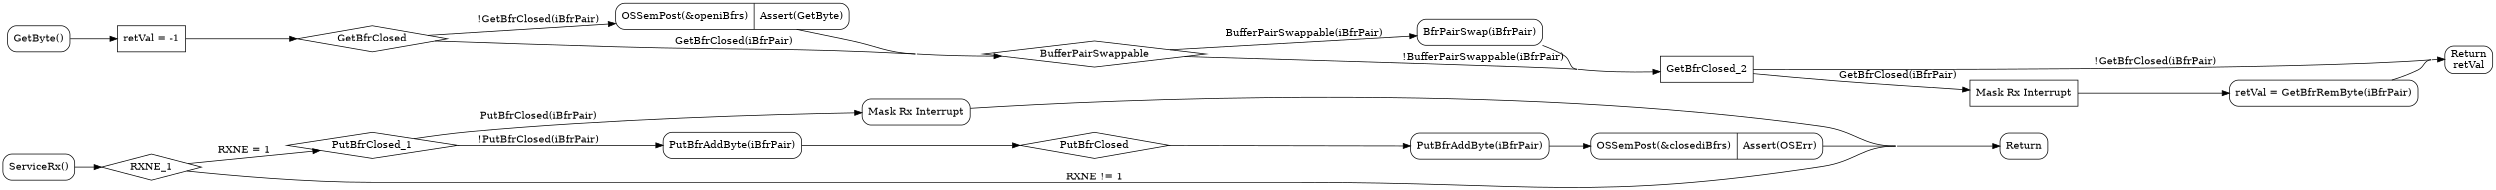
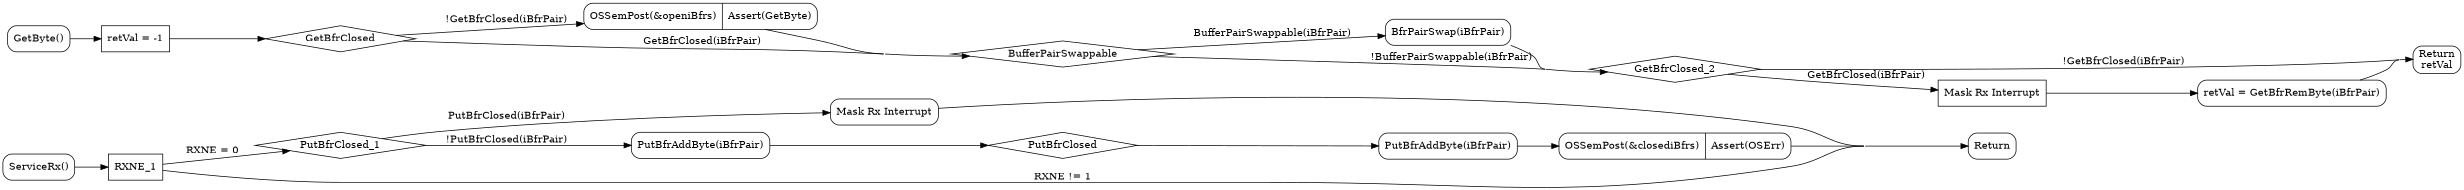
(1707, 69) -> (1675, 69)
(244, 150) -> (212, 151)
(151, 167) -> (136, 167)
